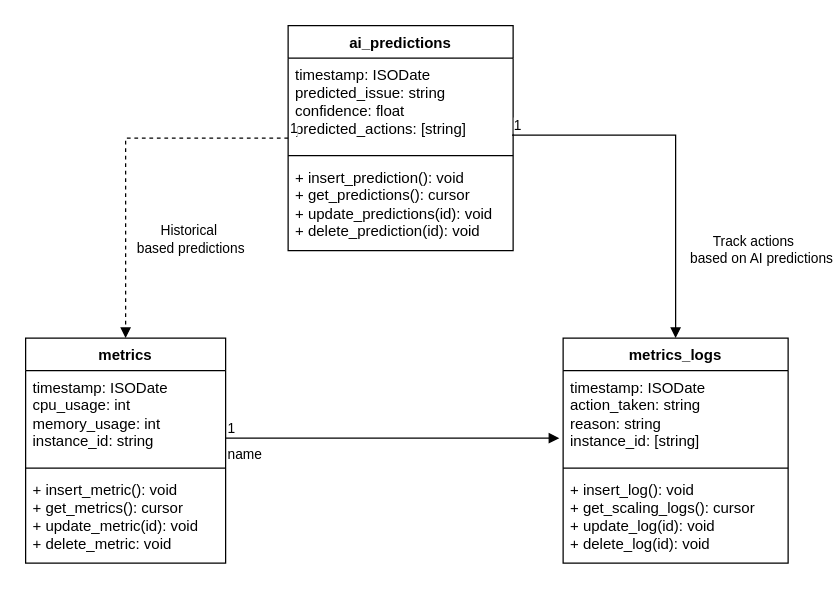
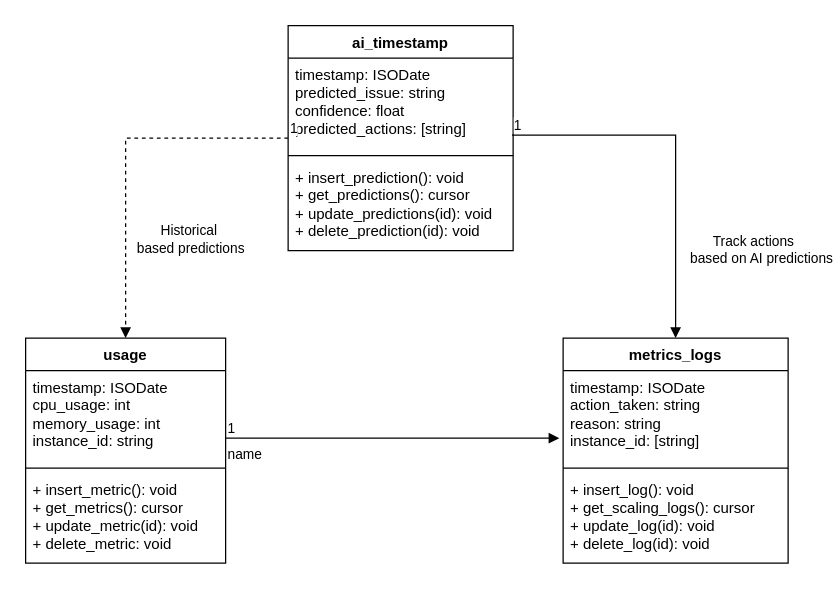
(401, 43) -> (401, 43)
(126, 356) -> (126, 356)
